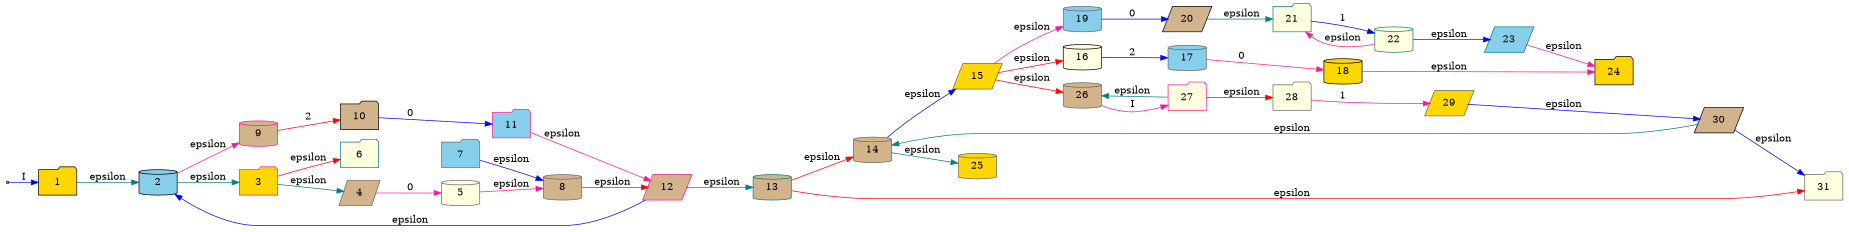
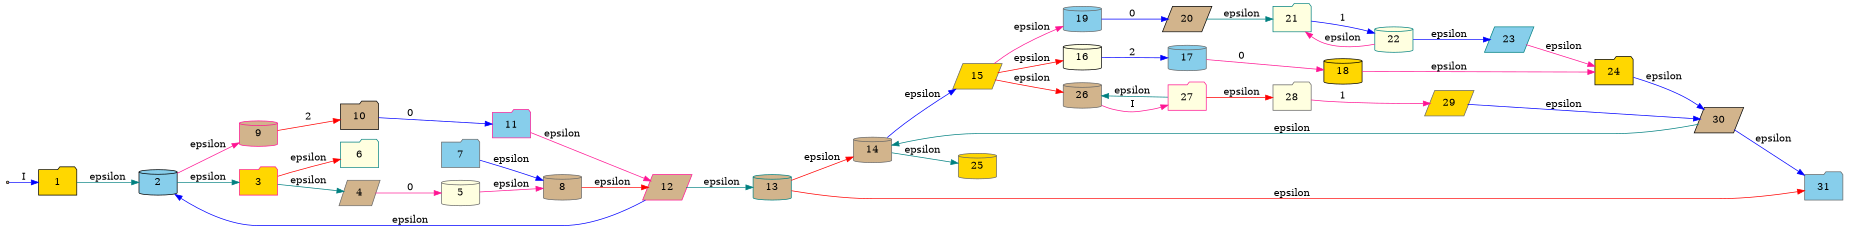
none -> (1667, 89)
(1824, 187) -> (1824, 187)
